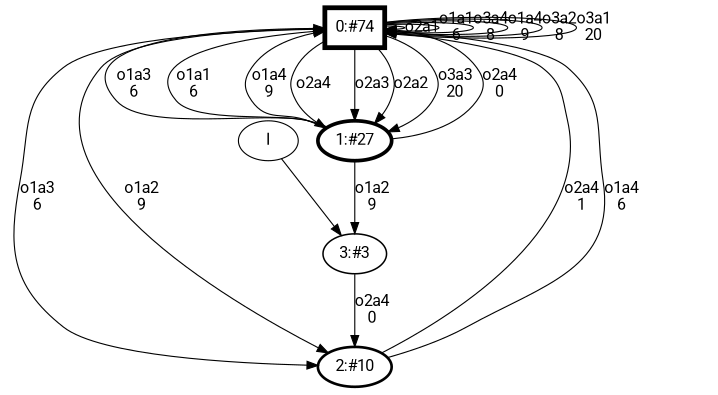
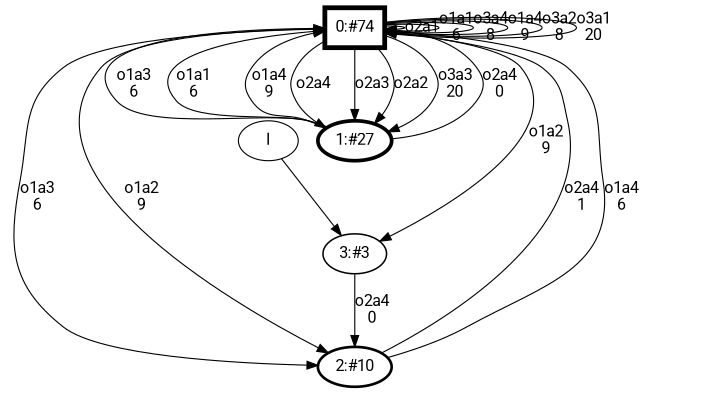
(355, 192) -> (531, 114)
